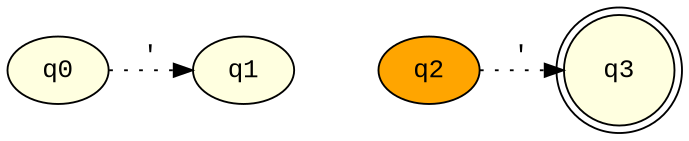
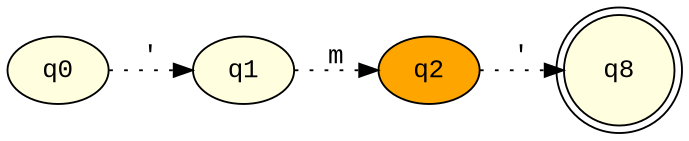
none -> (327, 70)
(619, 70) -> (619, 70)
